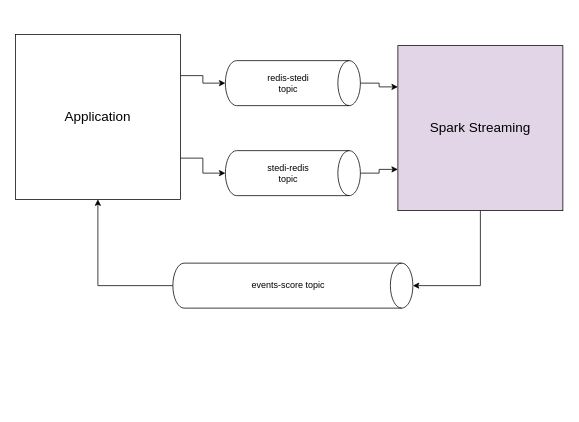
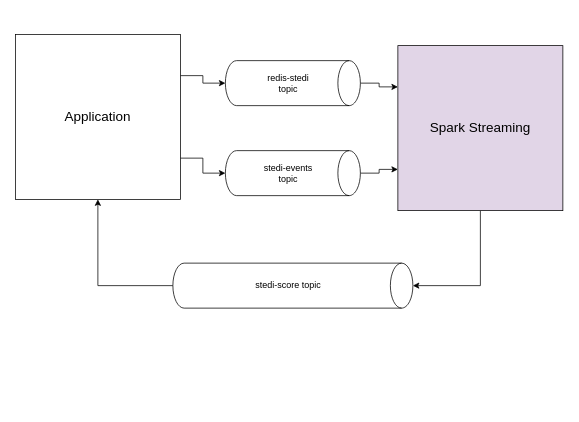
(288, 173) -> (288, 173)
(288, 285) -> (288, 285)
